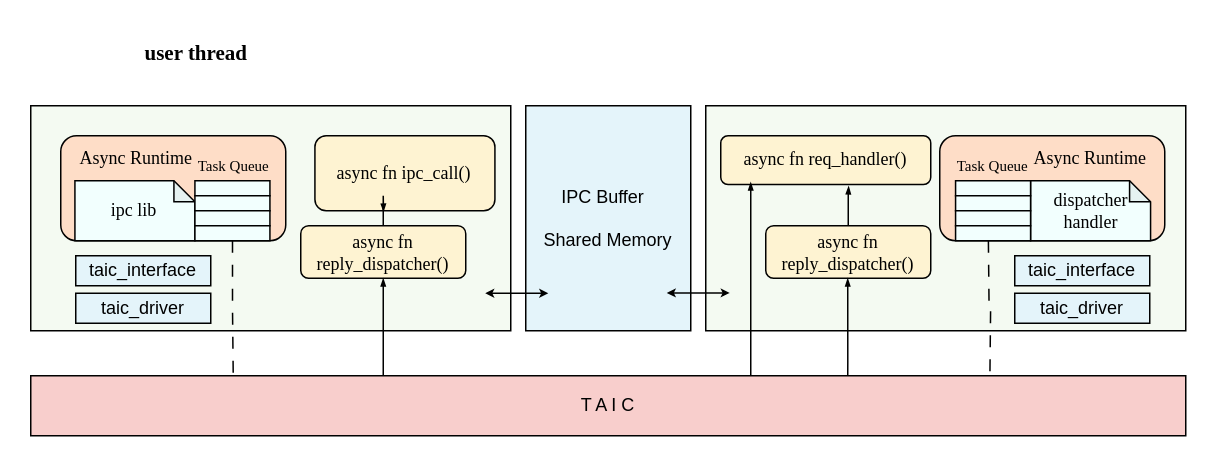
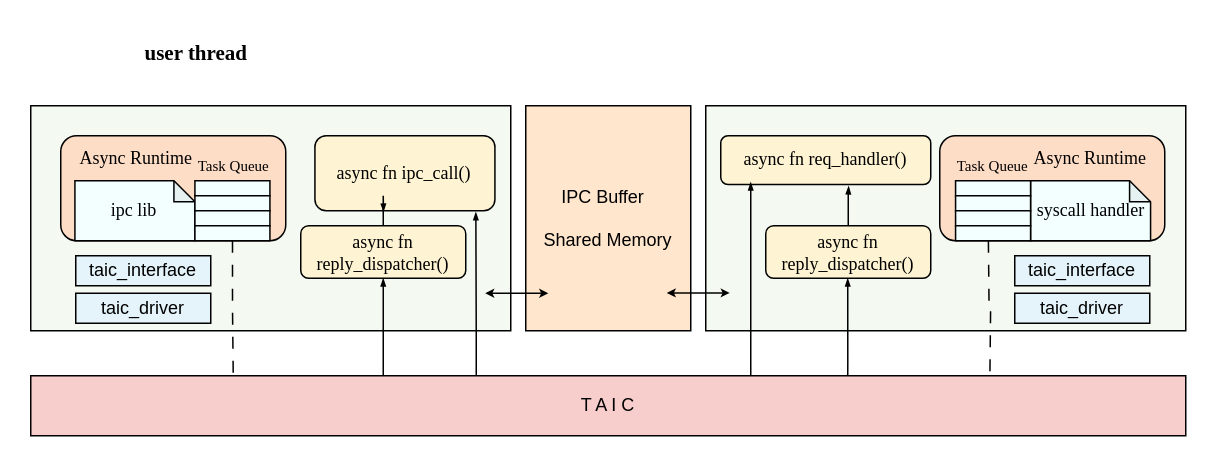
(1091, 211) -> (1091, 211)
(608, 218) -> (608, 218)
none -> (476, 298)
